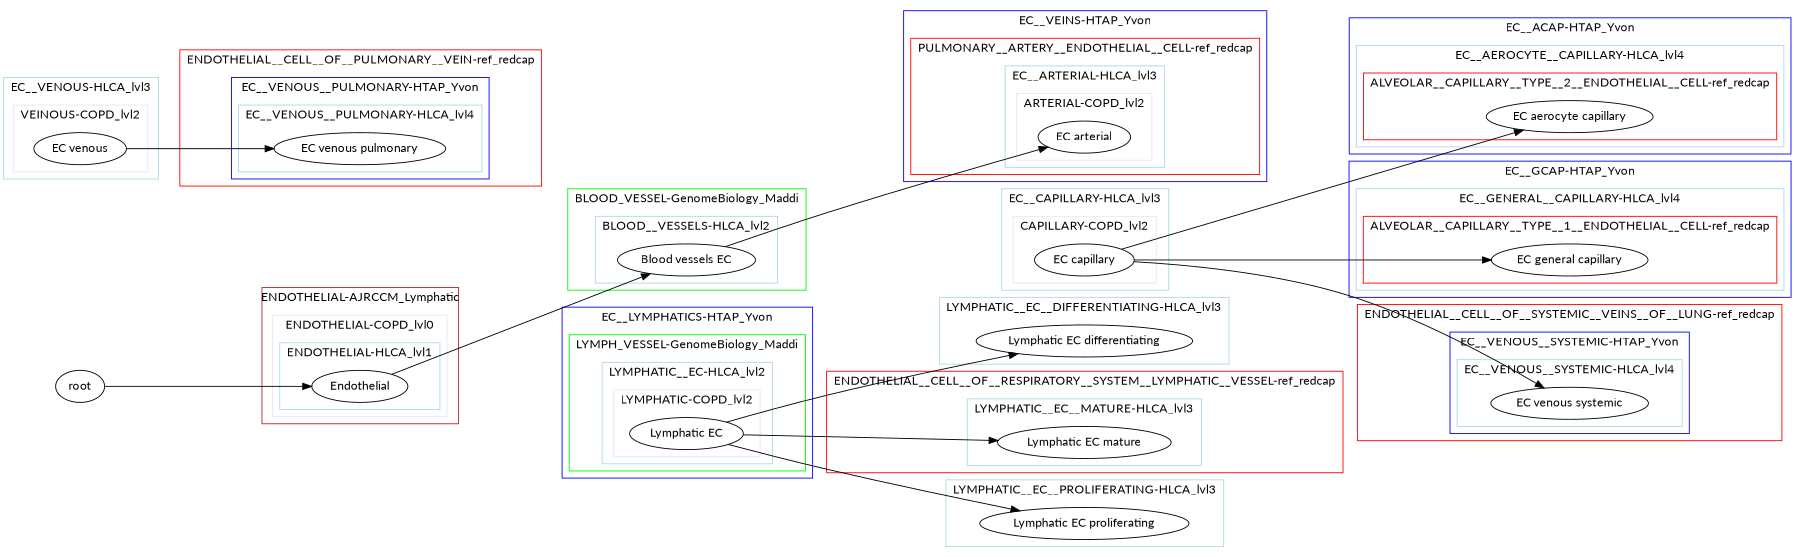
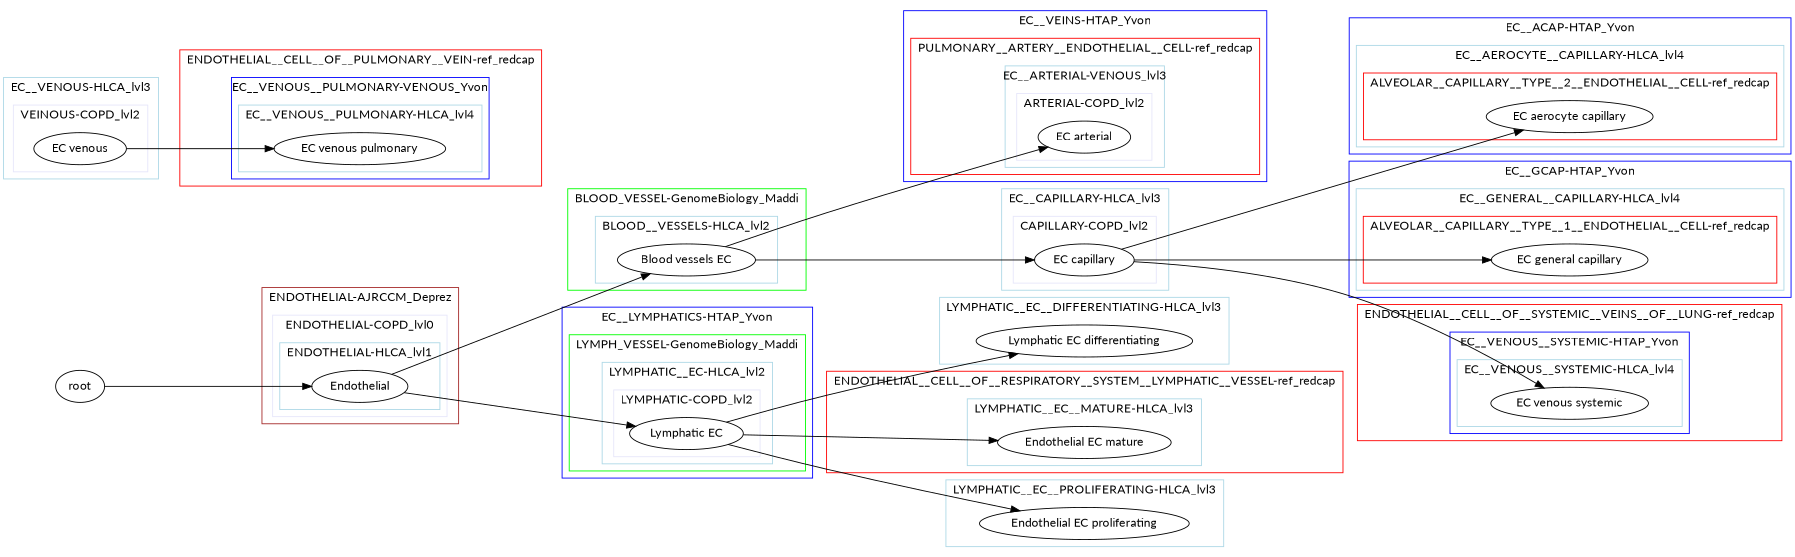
(1085, 76) -> (1085, 76)
(360, 88) -> (360, 88)
none -> (890, 260)
(360, 298) -> (360, 298)
none -> (515, 409)
(1084, 442) -> (1084, 442)
(1084, 523) -> (1084, 523)
